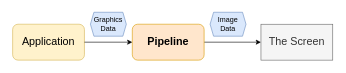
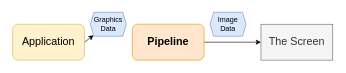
(86, 42) -> (87, 40)
